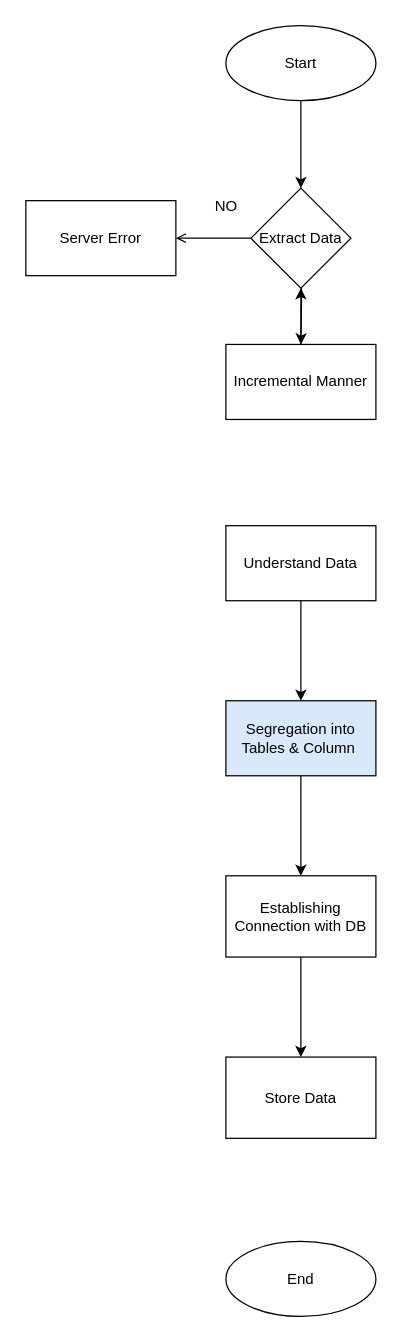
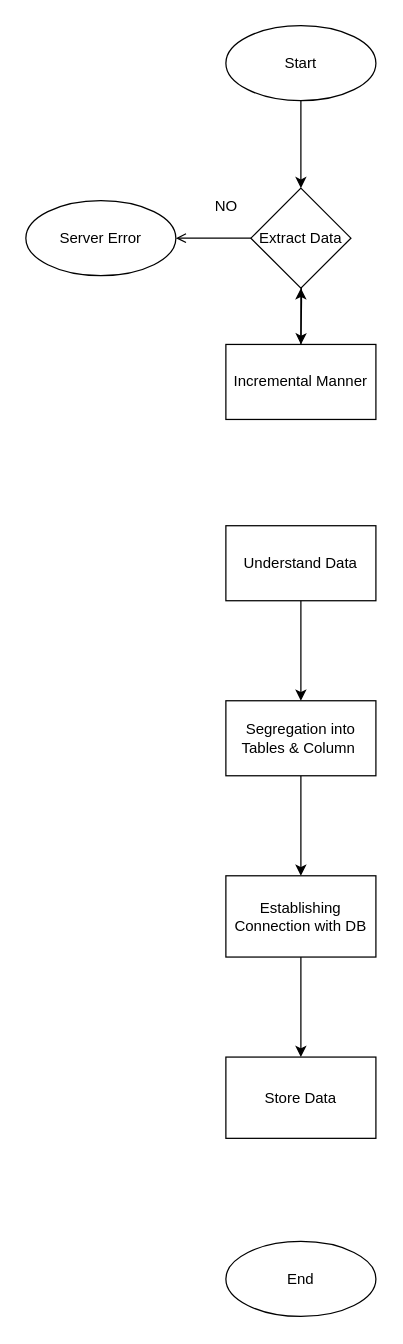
(101, 238) -> (101, 238)
(301, 738) -> (301, 738)
